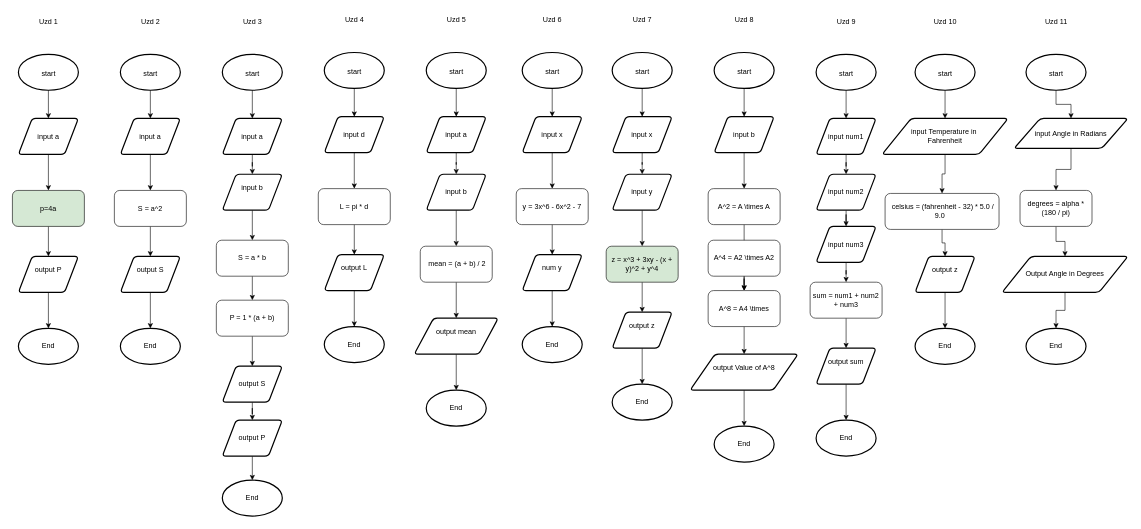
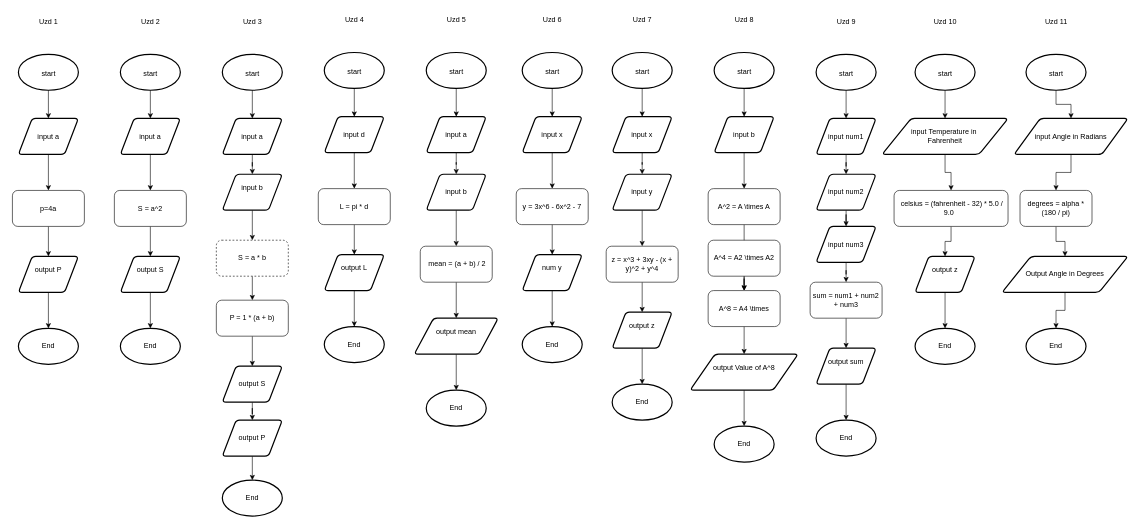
(1071, 134) -> (1071, 137)
(48, 209) -> (48, 209)
(942, 212) -> (951, 209)
(252, 258) -> (252, 258)
(642, 264) -> (642, 264)
